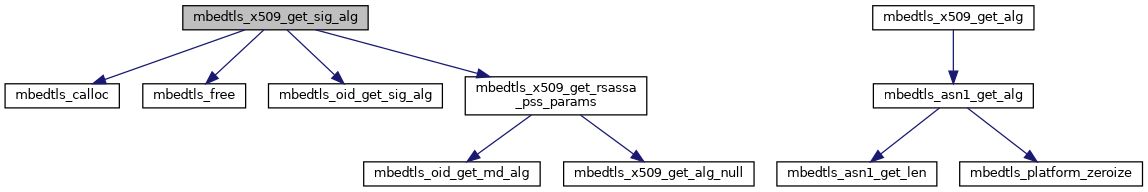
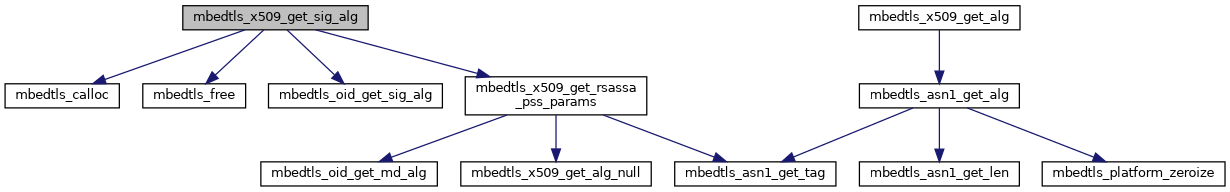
none -> (755, 174)
